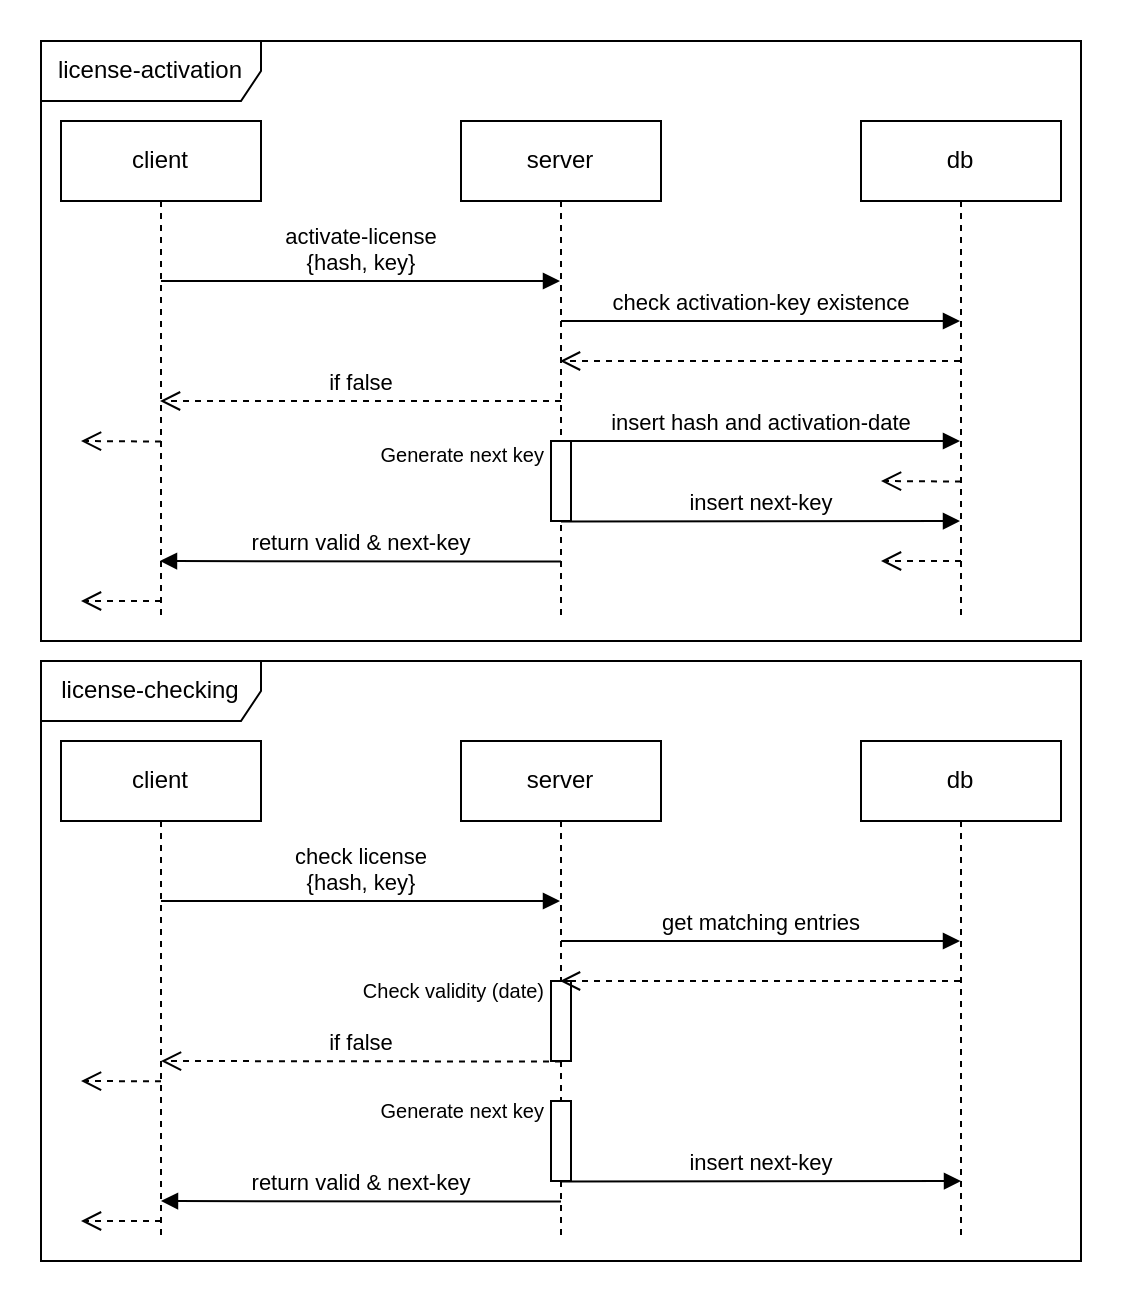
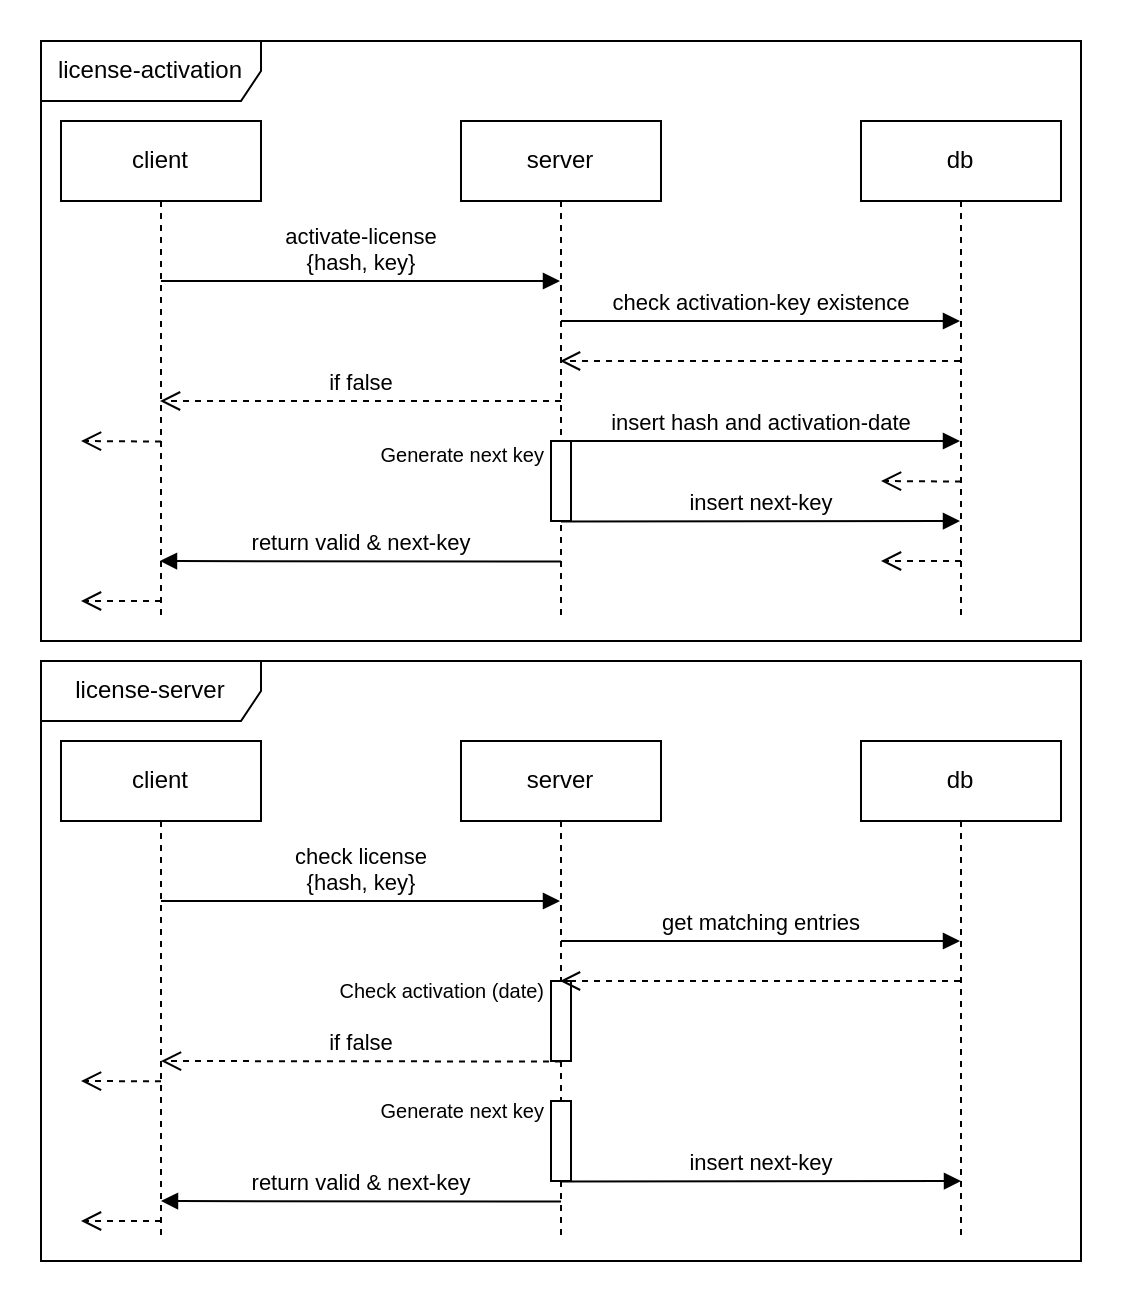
(151, 691) -> (151, 691)
(419, 991) -> (403, 991)
